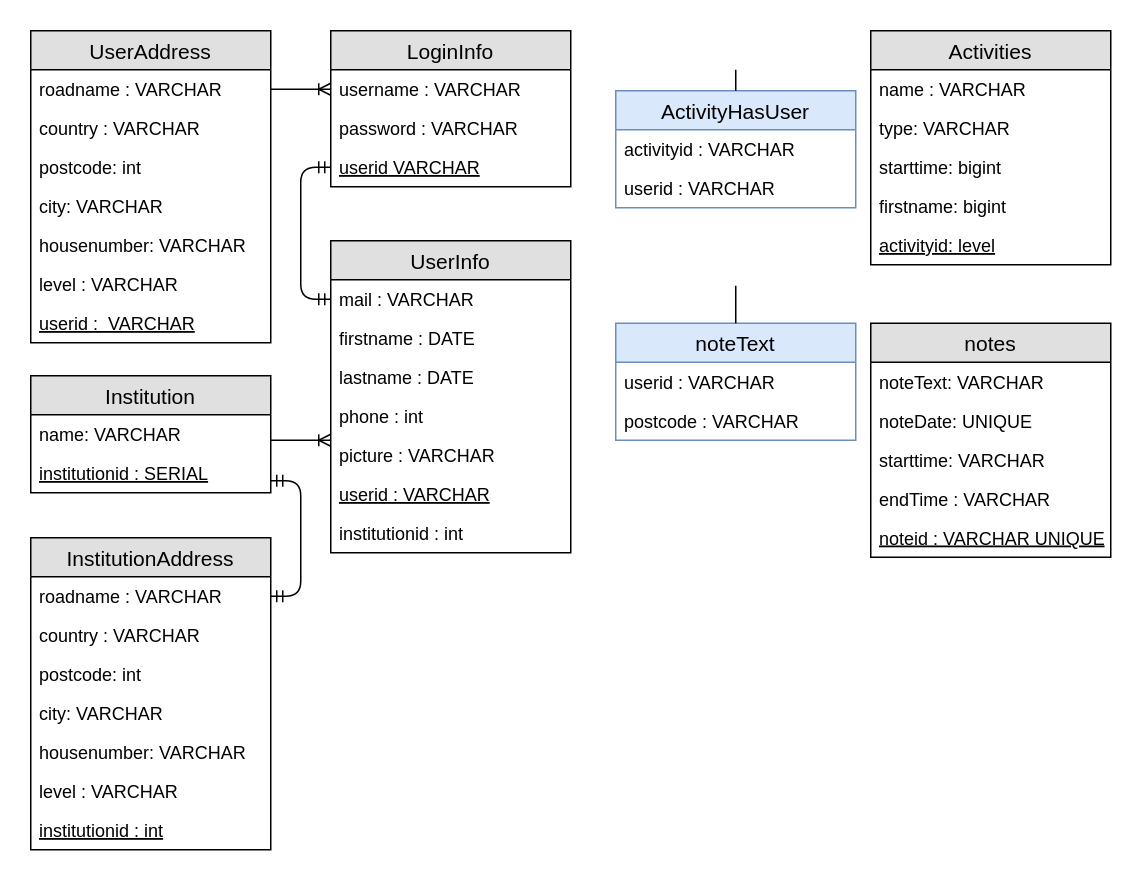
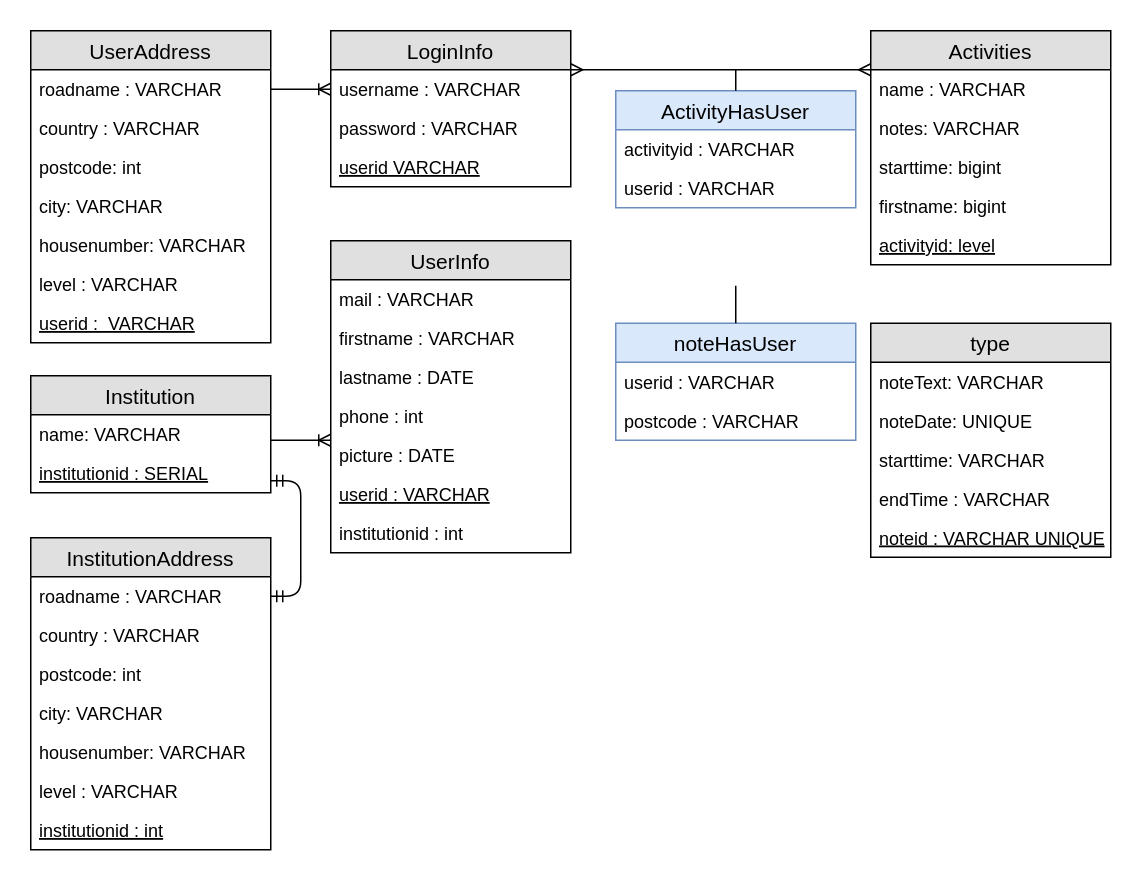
none -> (720, 70)
(940, 129) -> (945, 129)
(301, 233) -> none
(410, 339) -> (425, 339)
(735, 344) -> (735, 344)
(990, 344) -> (990, 344)
(415, 456) -> (400, 456)
